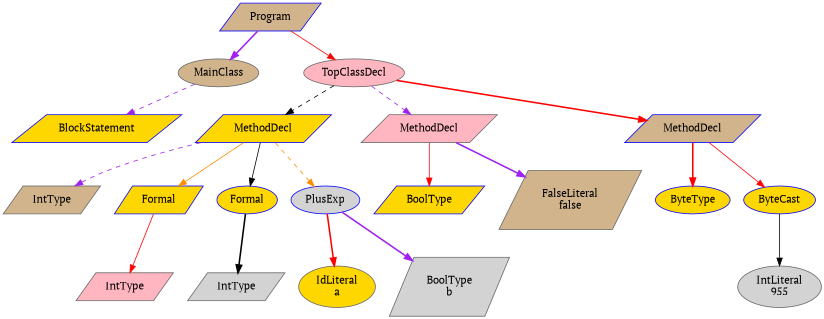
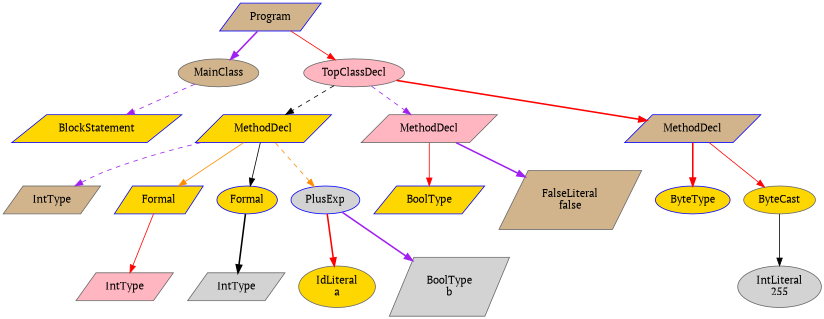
(780, 200) -> (780, 200)
(780, 287) -> (780, 287)
